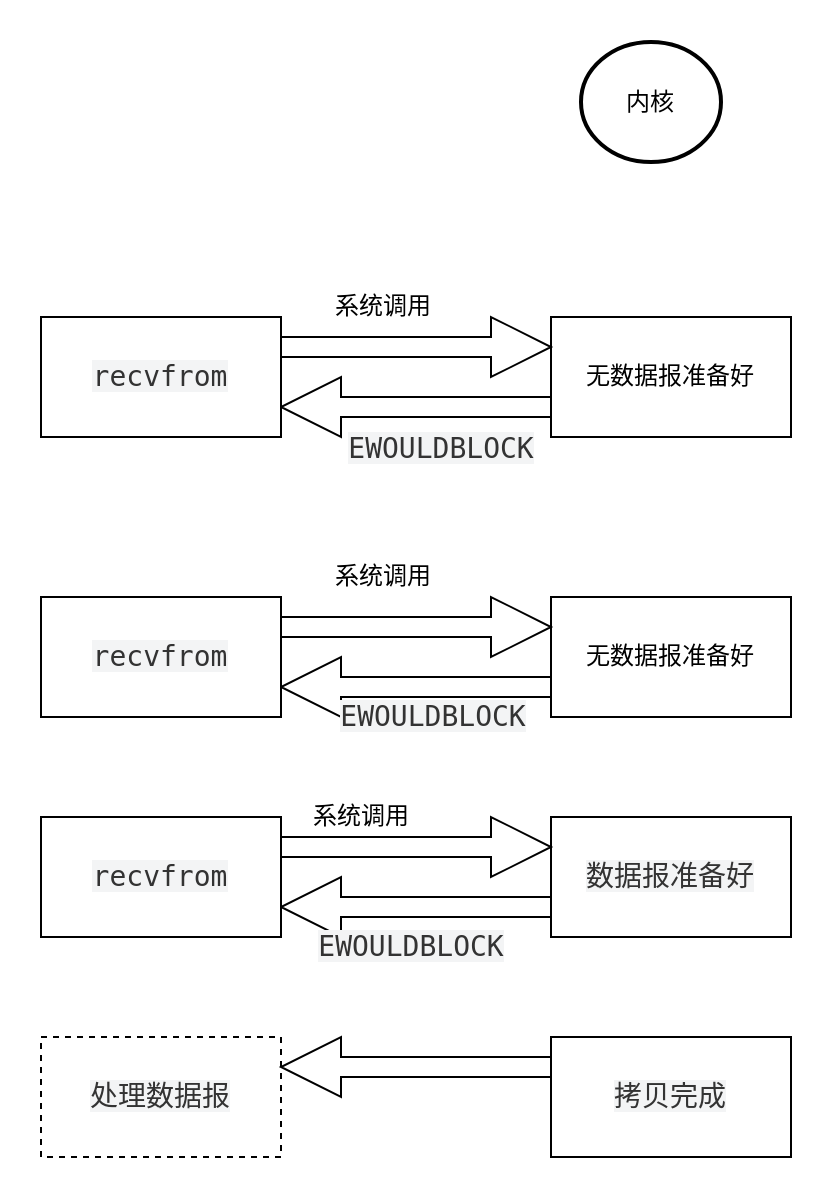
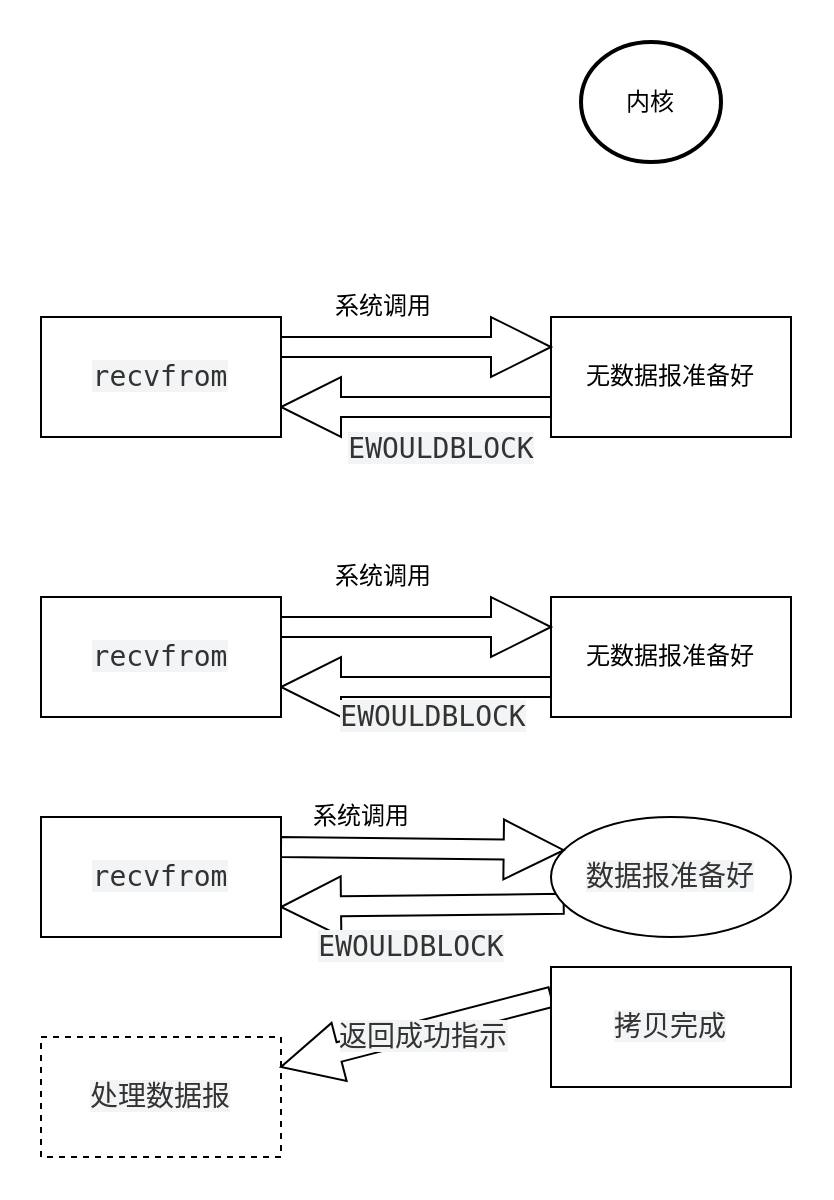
(671, 877) -> (671, 877)
none -> (423, 1037)
(671, 1097) -> (671, 1027)
